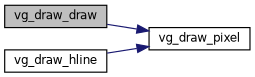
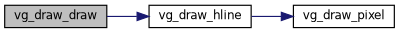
(122, 27) -> (122, 16)
